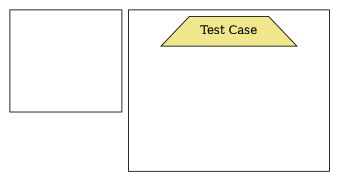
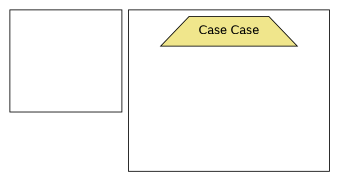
(229, 31) -> (229, 31)
